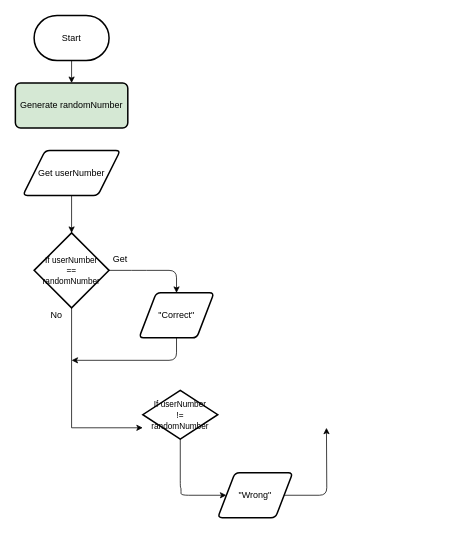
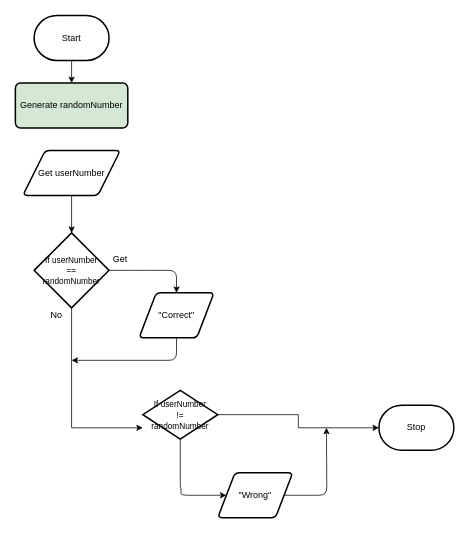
none -> (299, 419)
none -> (417, 428)
